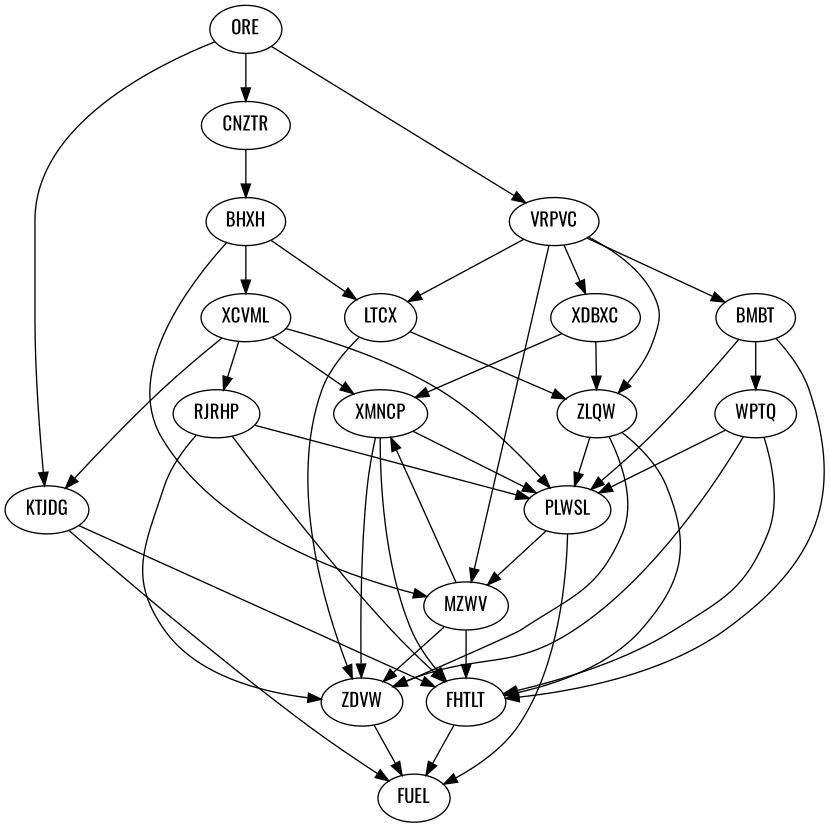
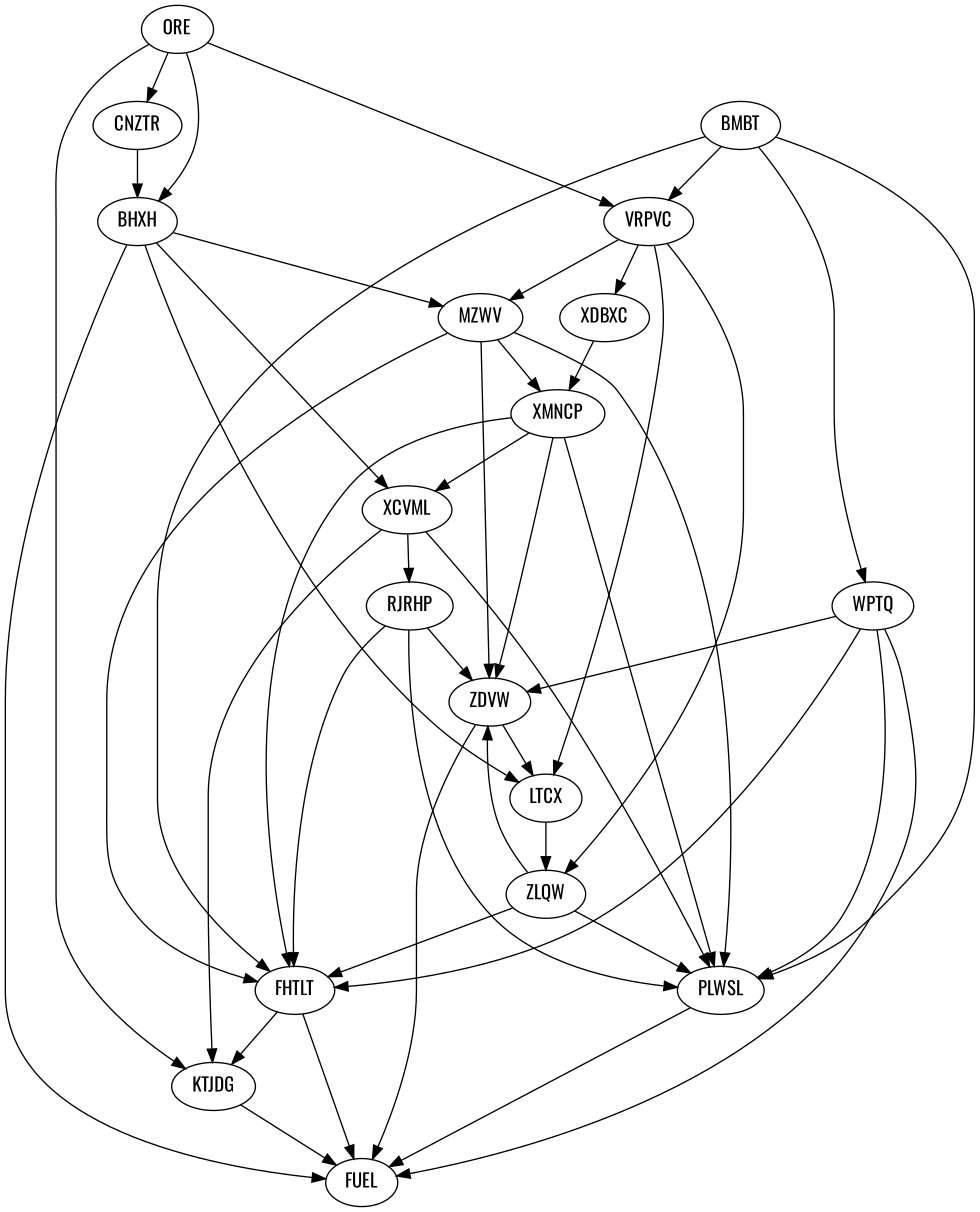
none -> (198, 125)
(650, 267) -> (700, 168)
(596, 359) -> none
(307, 362) -> (492, 456)
(309, 497) -> (514, 744)
(522, 553) -> (707, 603)
(251, 603) -> (259, 1033)
none -> (5, 804)
none -> (792, 1008)
